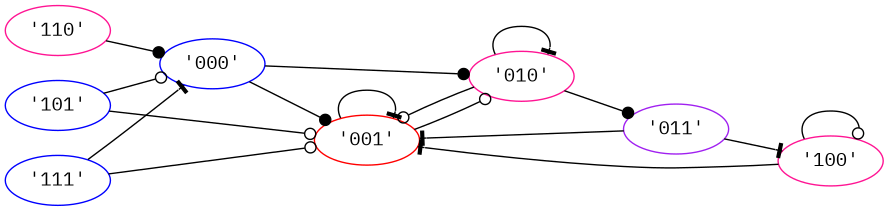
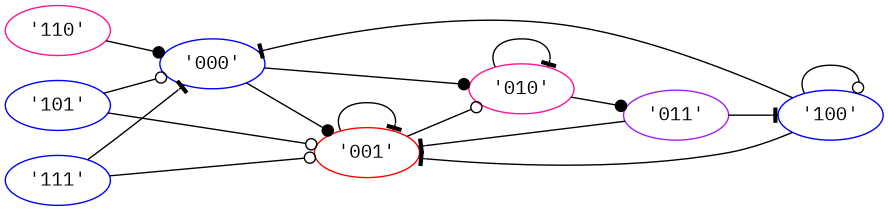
none -> (534, 22)
(441, 100) -> none
(831, 161) -> (831, 115)
